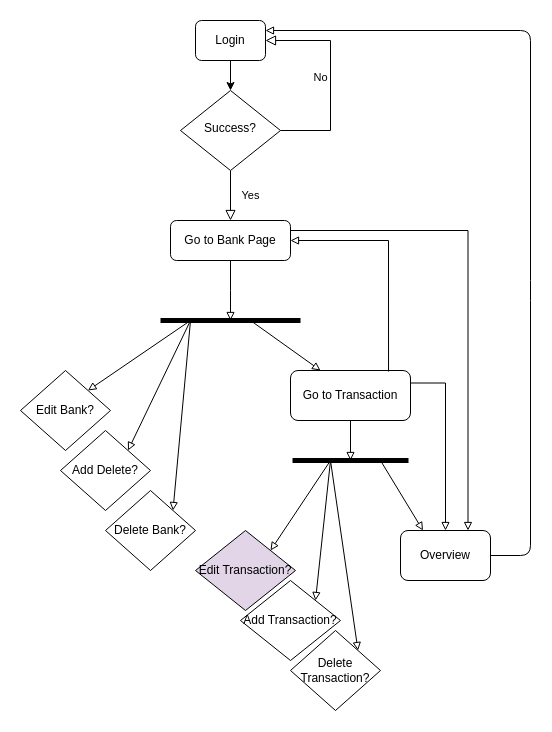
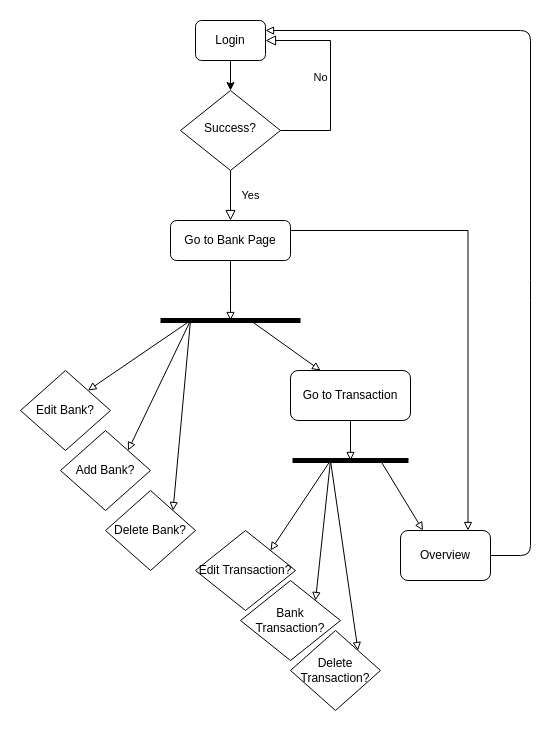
(389, 262) -> none
(446, 435) -> none
(106, 471) -> (106, 471)
(246, 571) -> (246, 571)
(291, 621) -> (291, 621)
